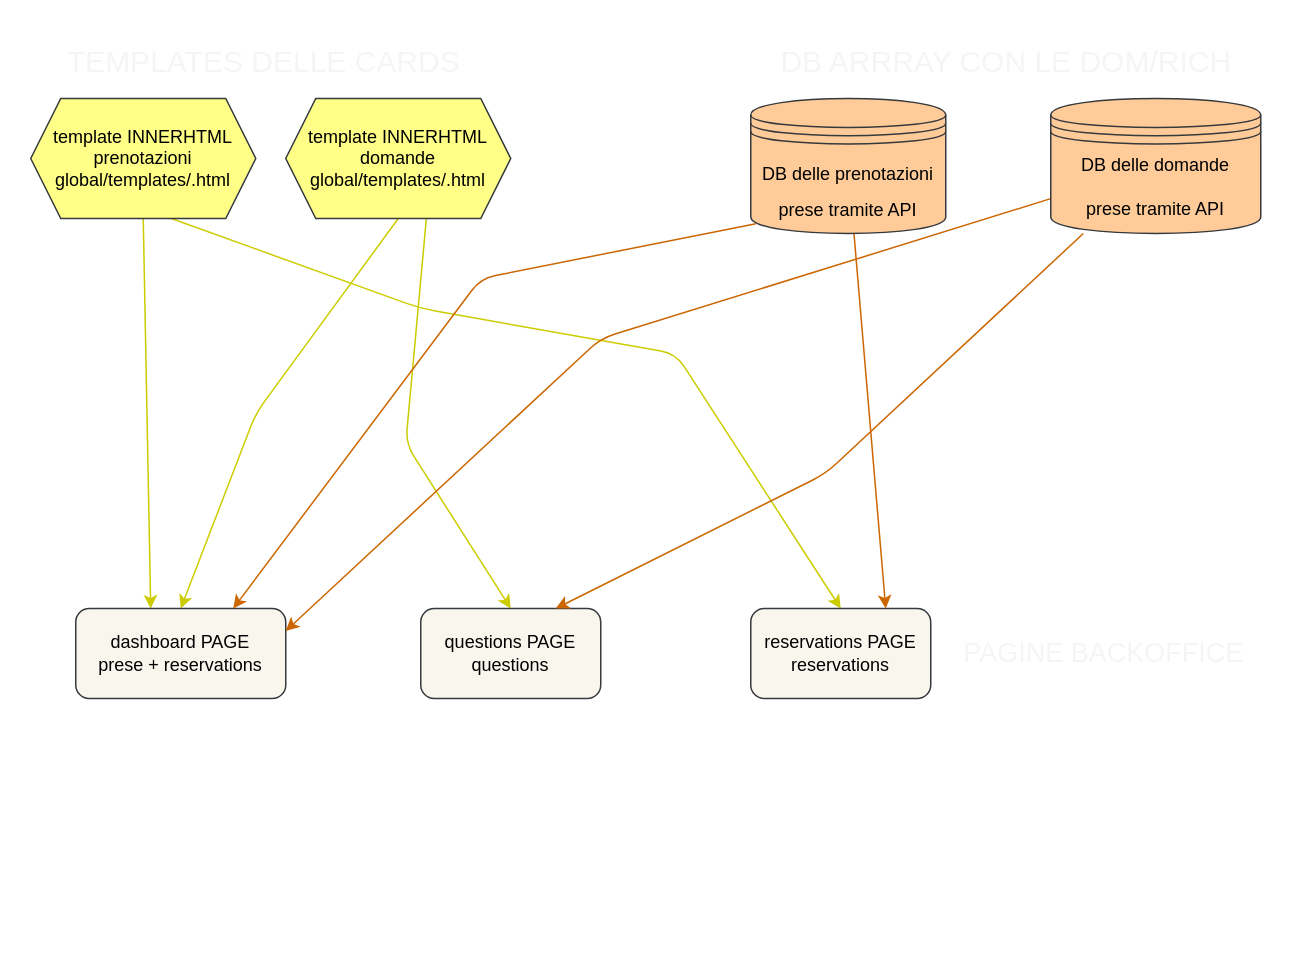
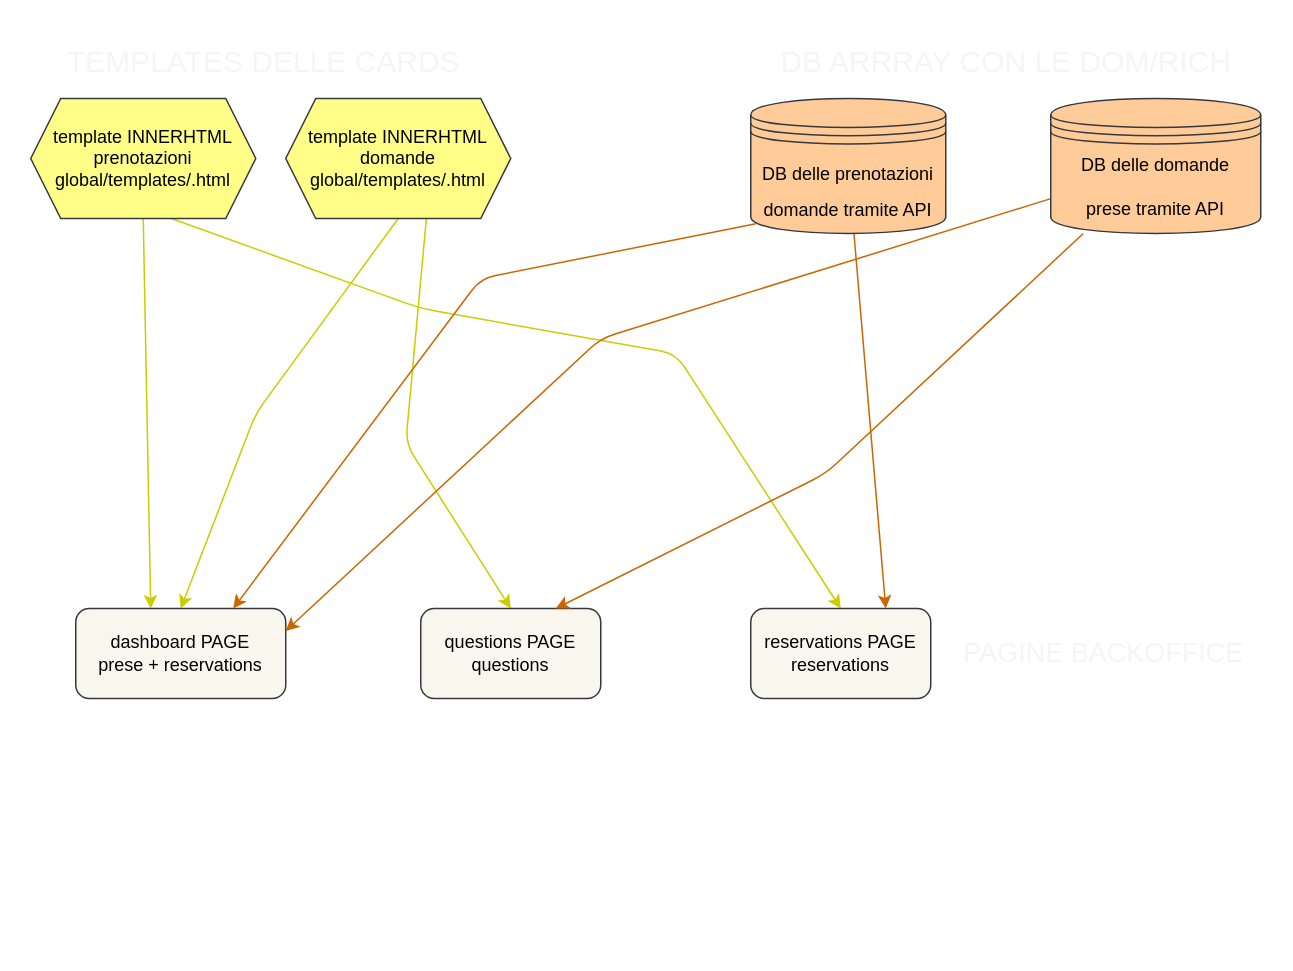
(848, 187) -> (848, 187)
